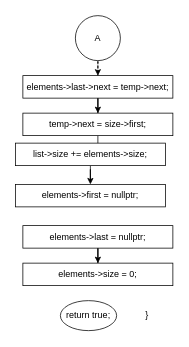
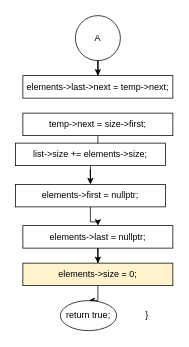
(98, 62) -> (98, 62)
(98, 108) -> none
none -> (90, 218)
(98, 274) -> (98, 274)
none -> (97, 300)
